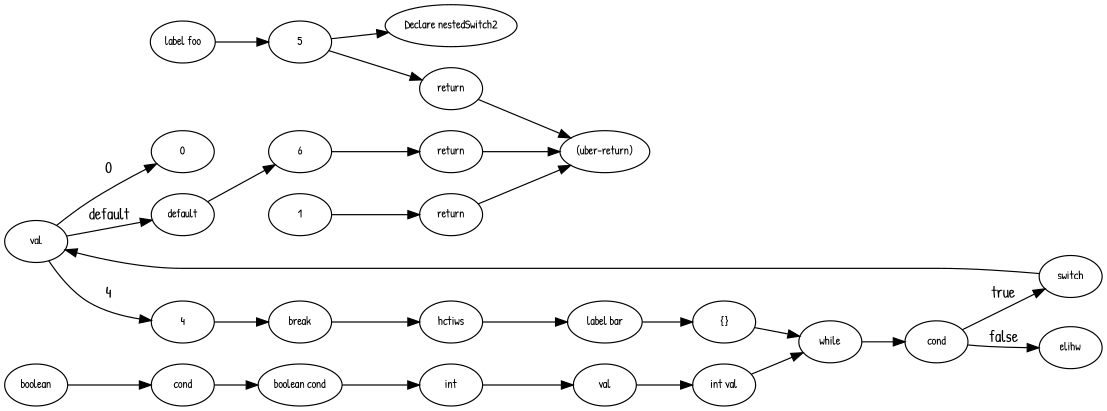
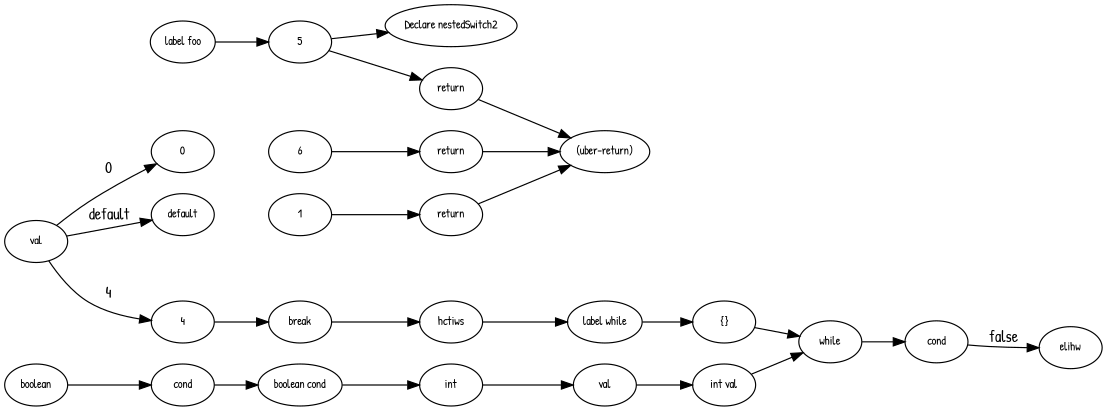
(236, 186) -> none
(1071, 276) -> none
(605, 322) -> (605, 322)
